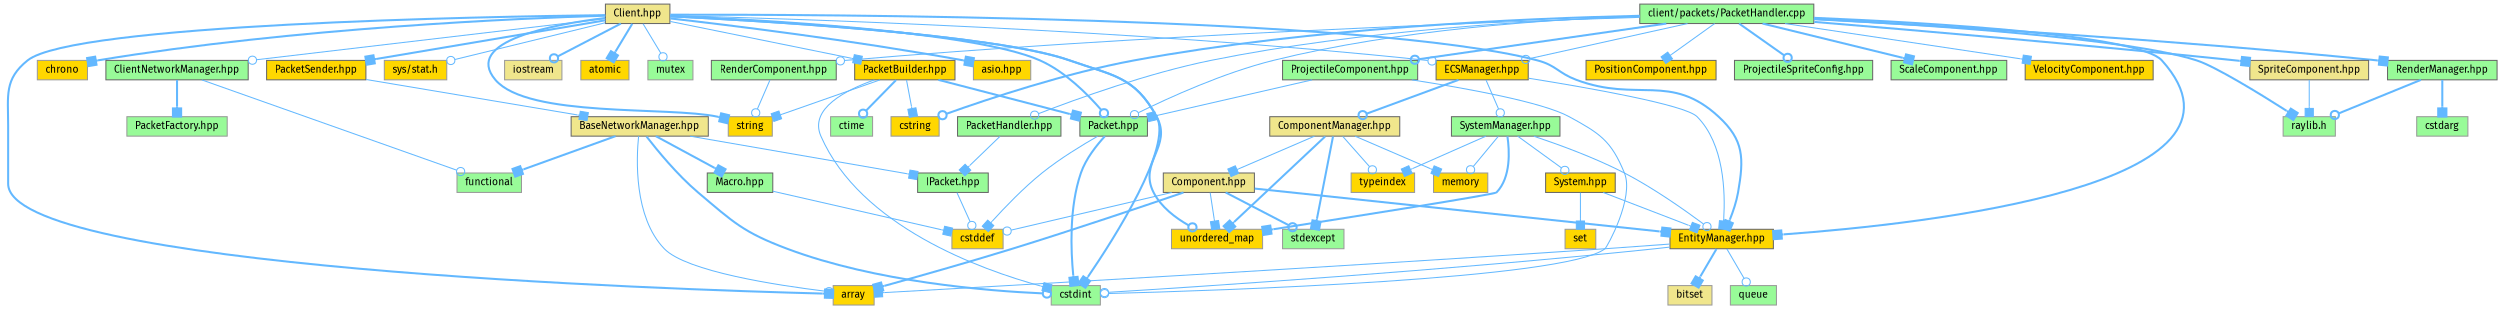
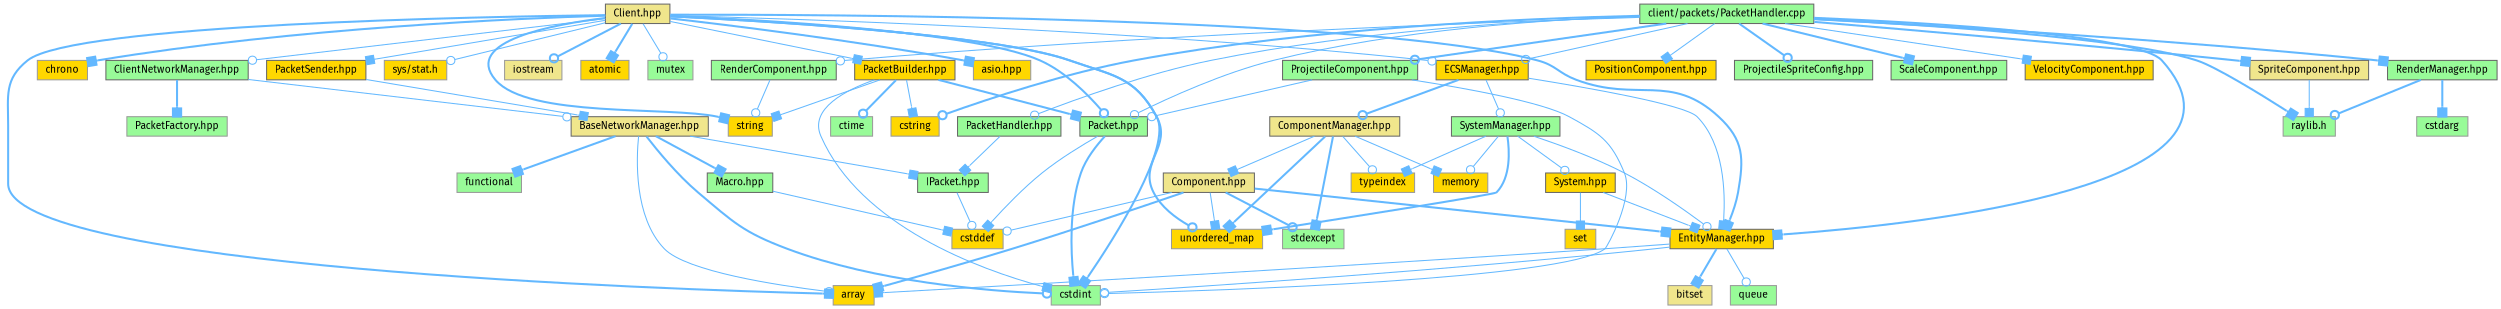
(491, 40) -> (491, 40)
(1234, 98) -> (1234, 98)
(329, 125) -> (406, 98)
